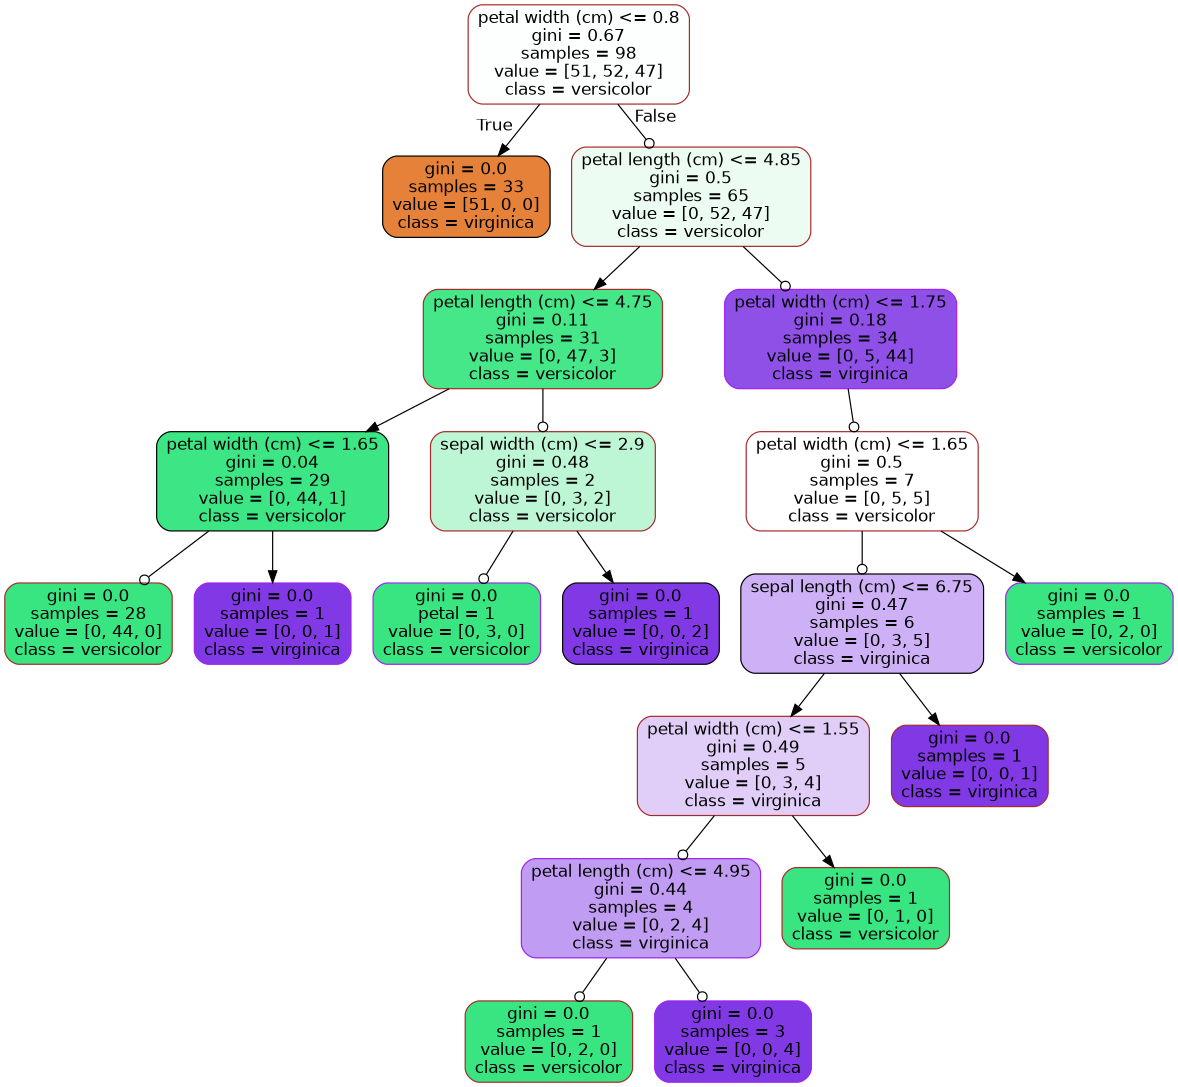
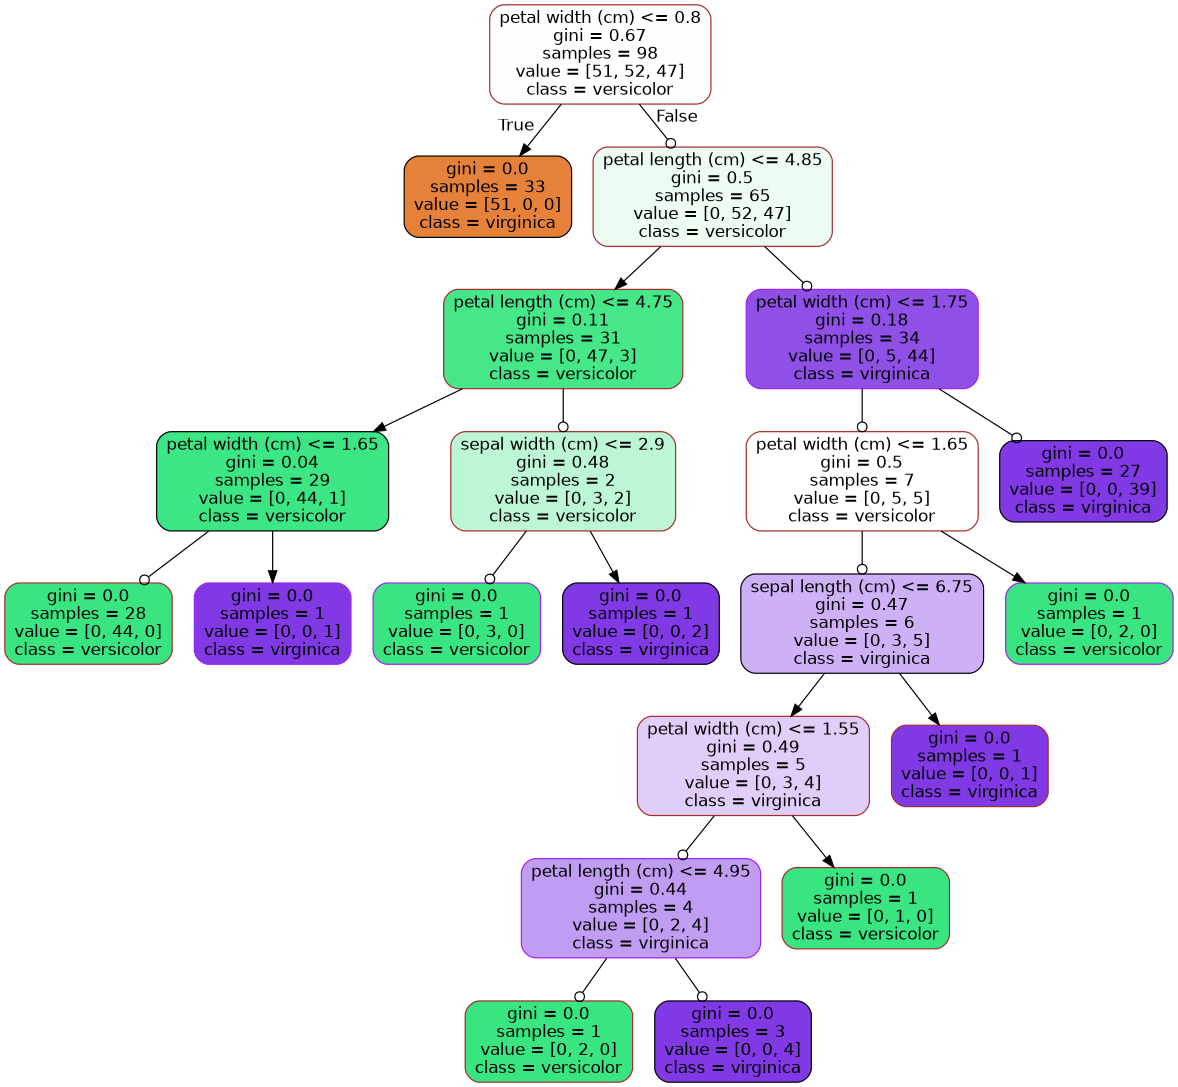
none -> (1083, 481)
(457, 624) -> (457, 624)
(733, 1042) -> (733, 1042)
